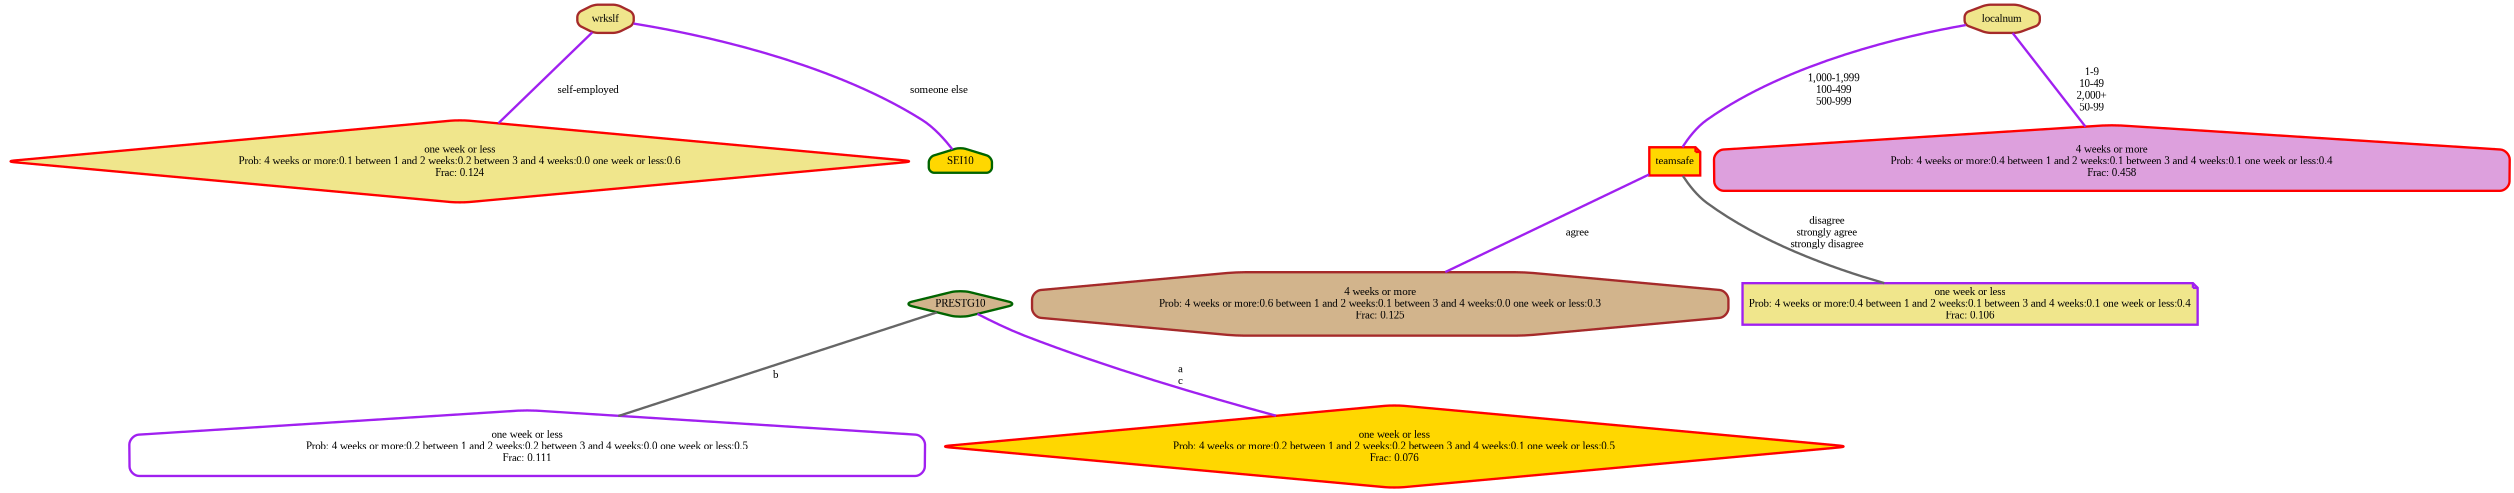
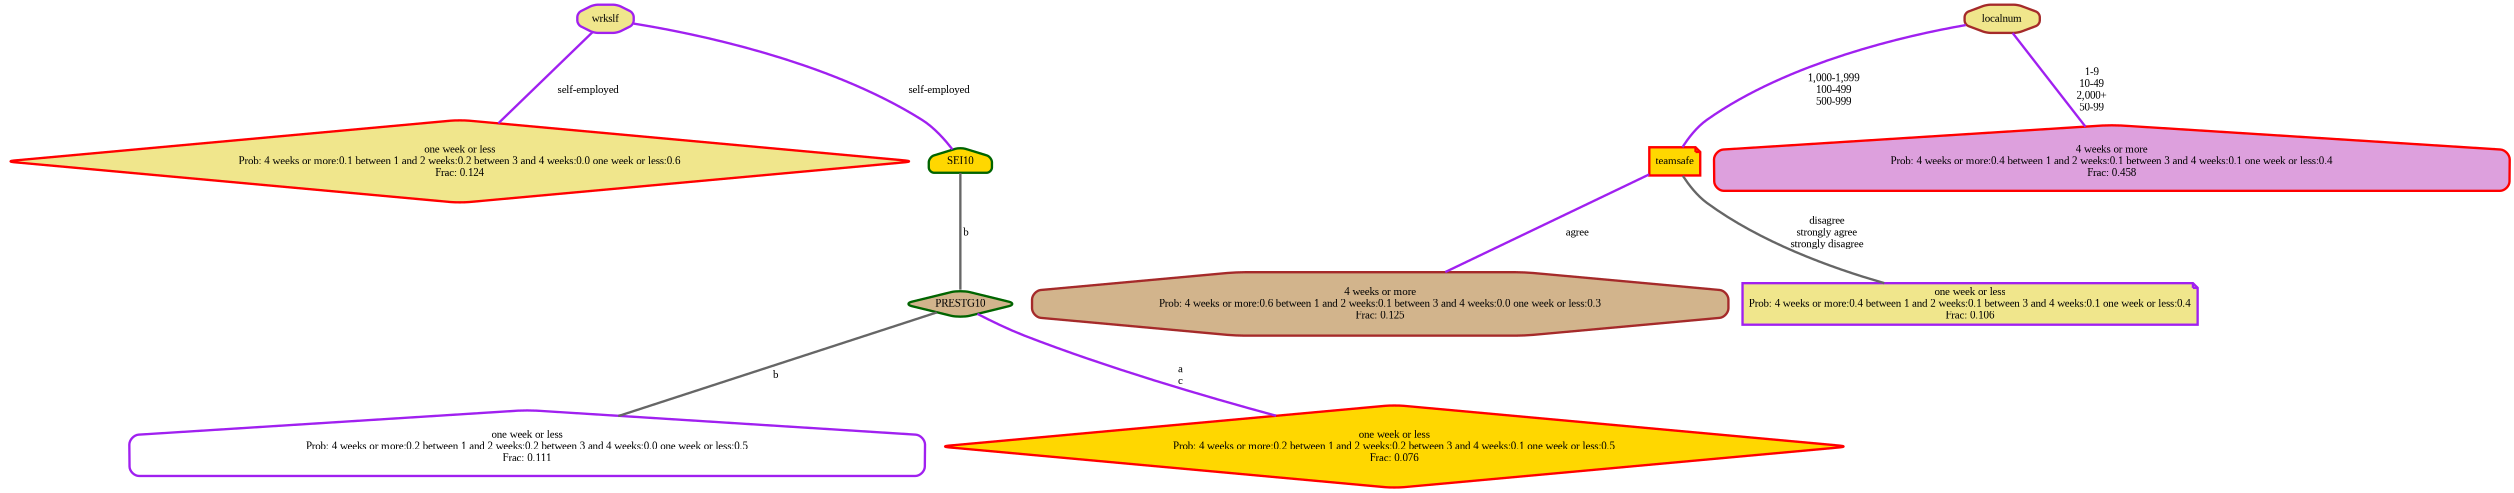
(606, 19) -> (606, 19)
(938, 90) -> (938, 90)
none -> (960, 231)
